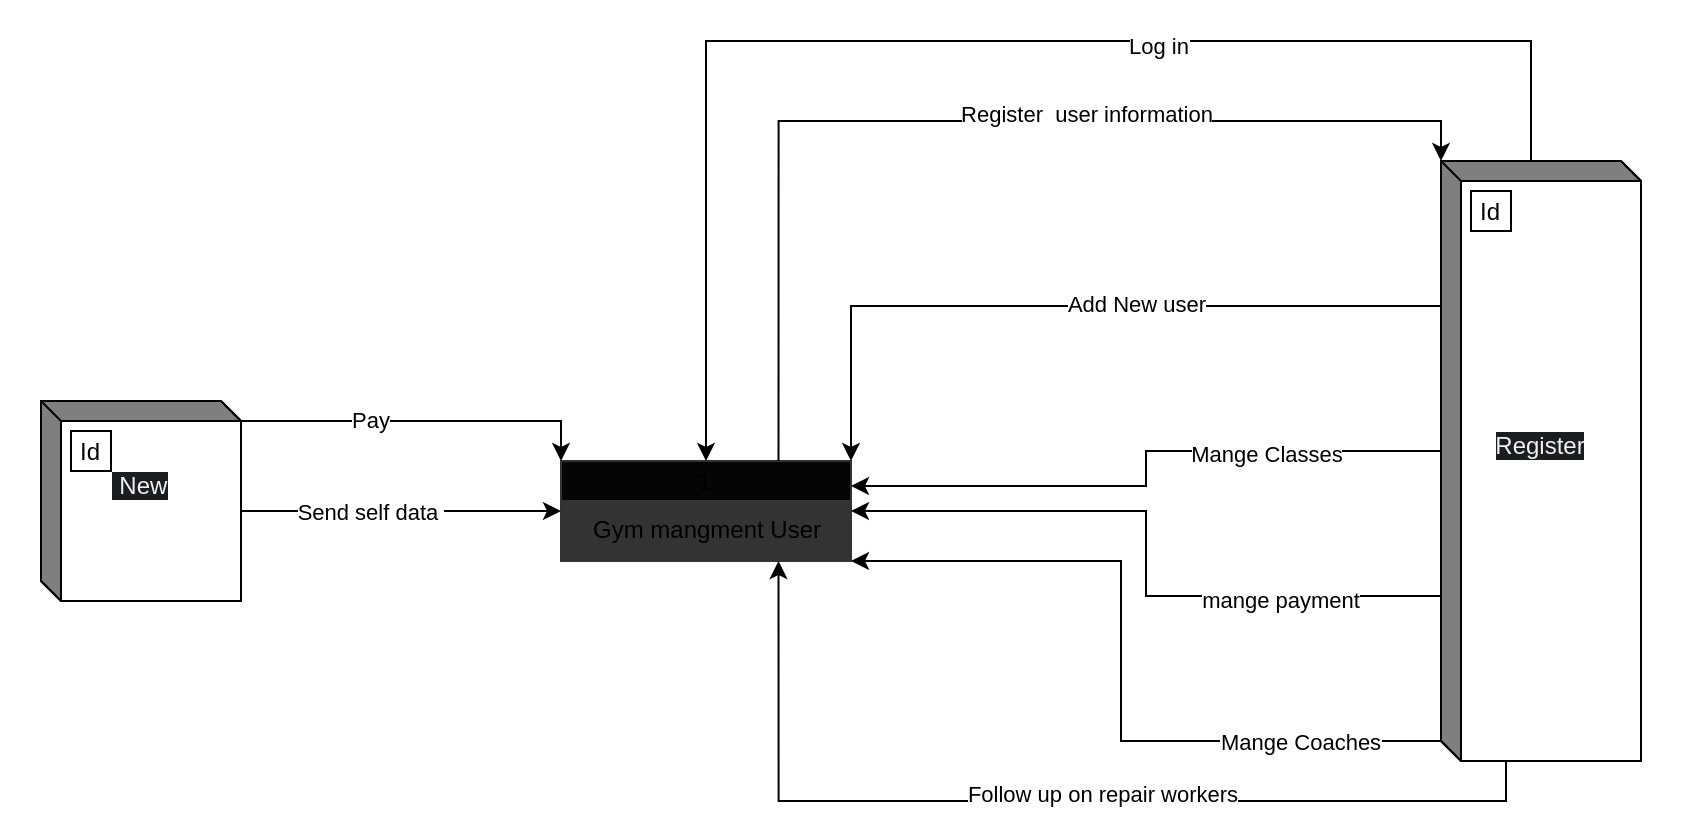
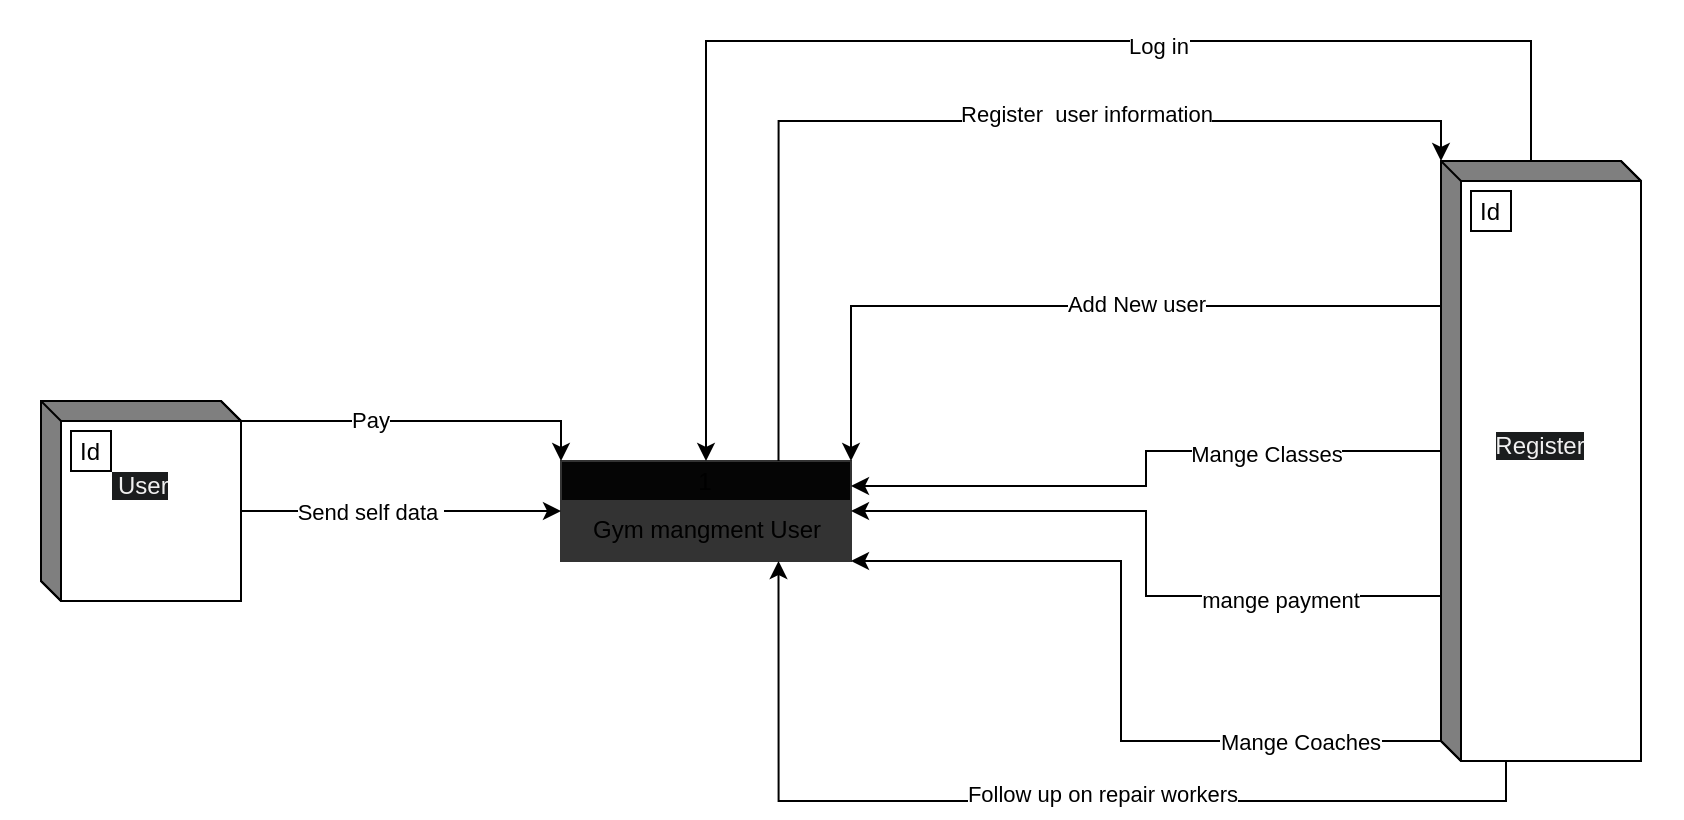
(141, 501) -> (141, 501)
